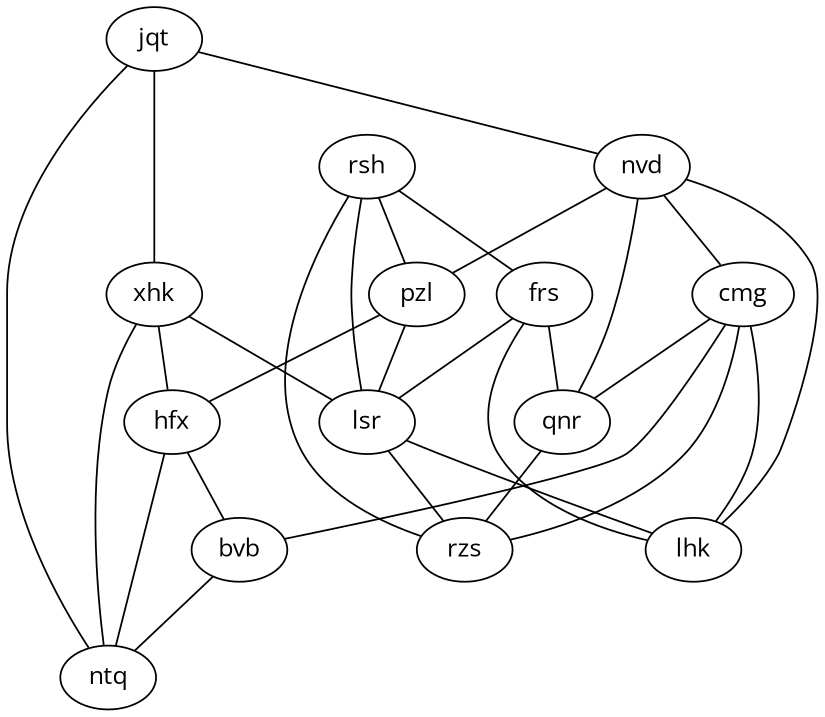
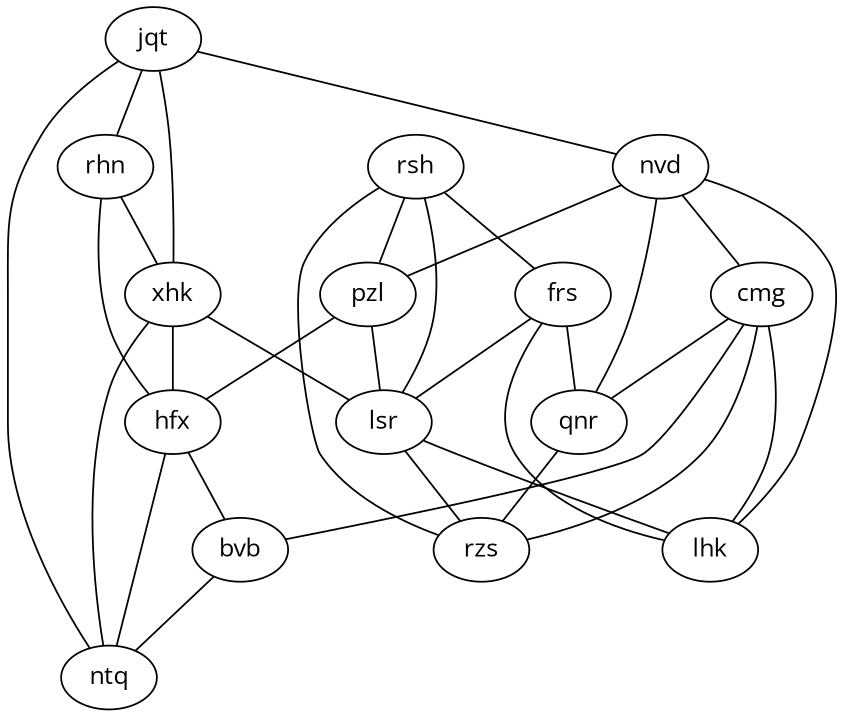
none -> (105, 167)
